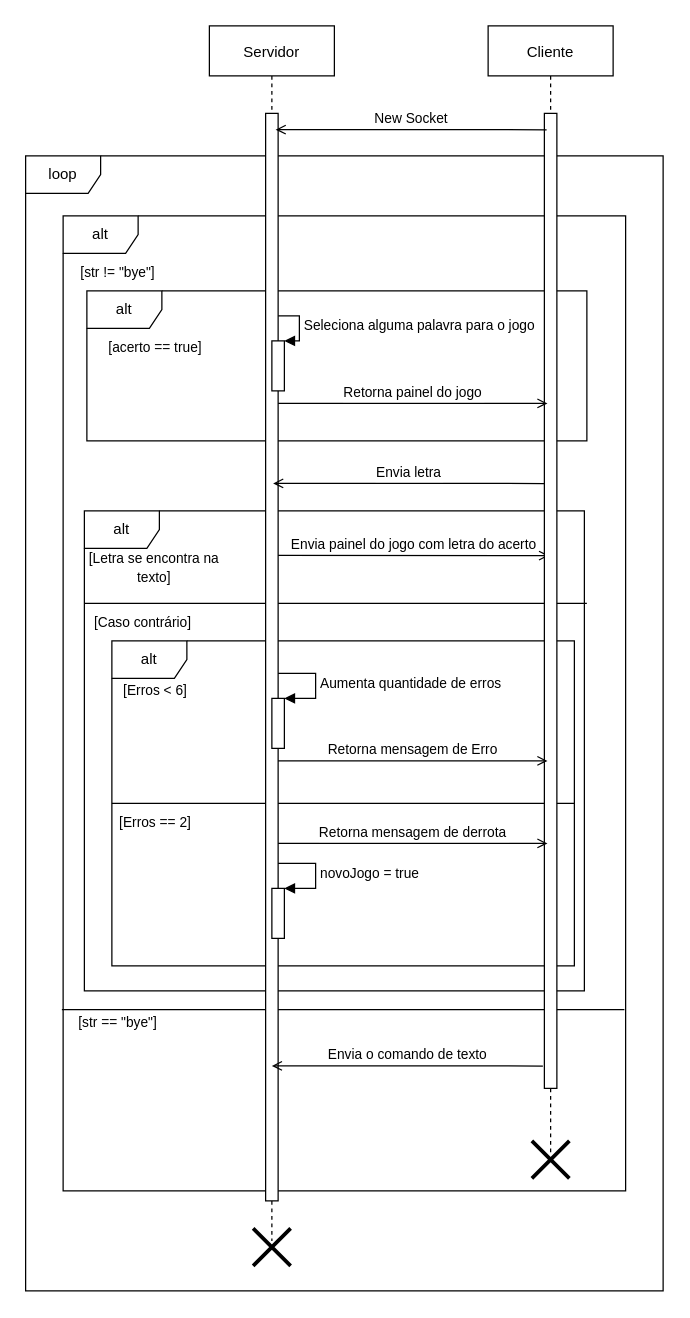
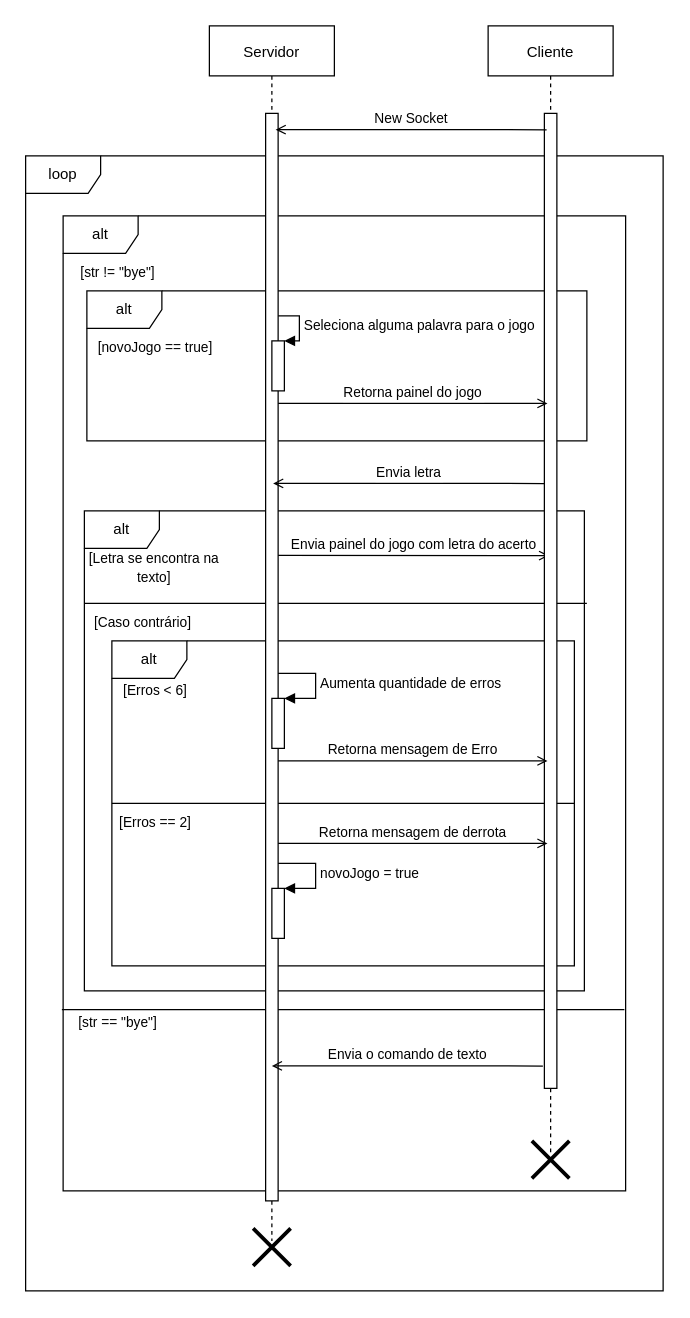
(156, 347) -> (156, 347)
